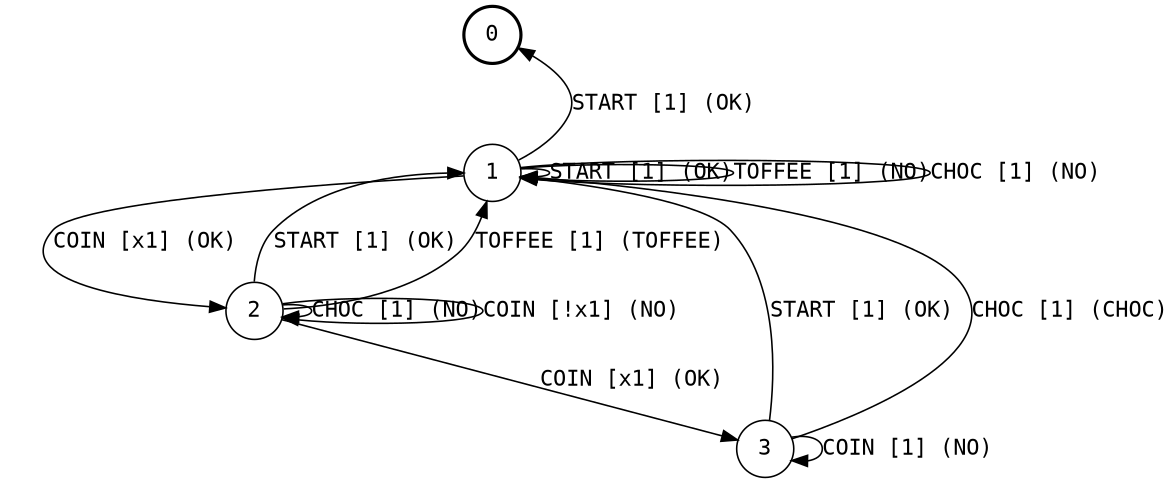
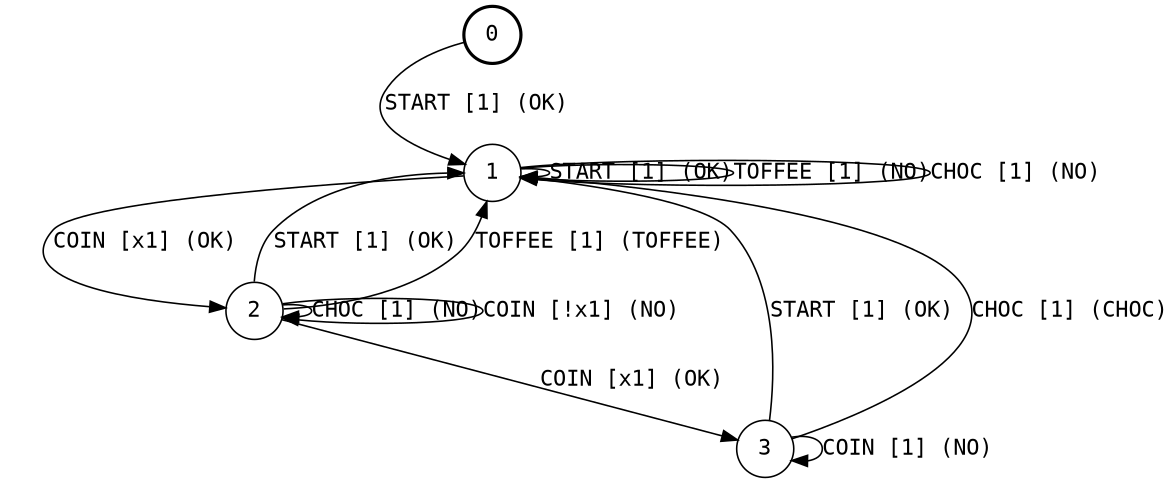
(570, 111) -> (383, 97)
